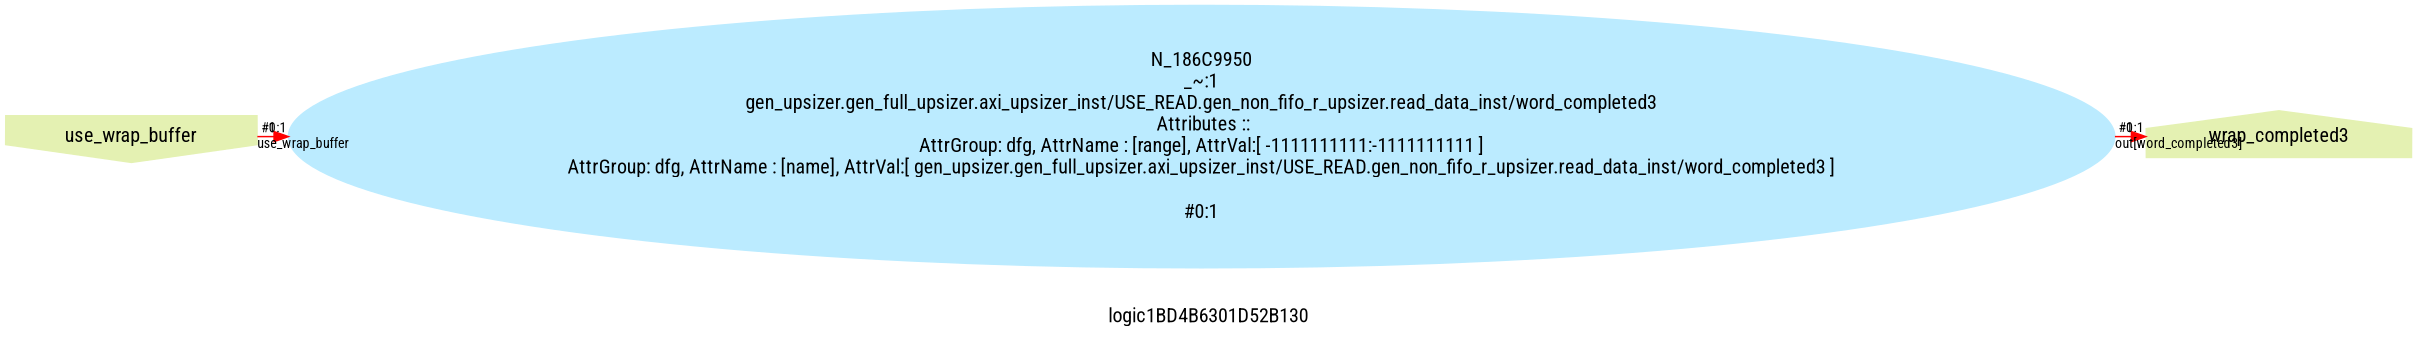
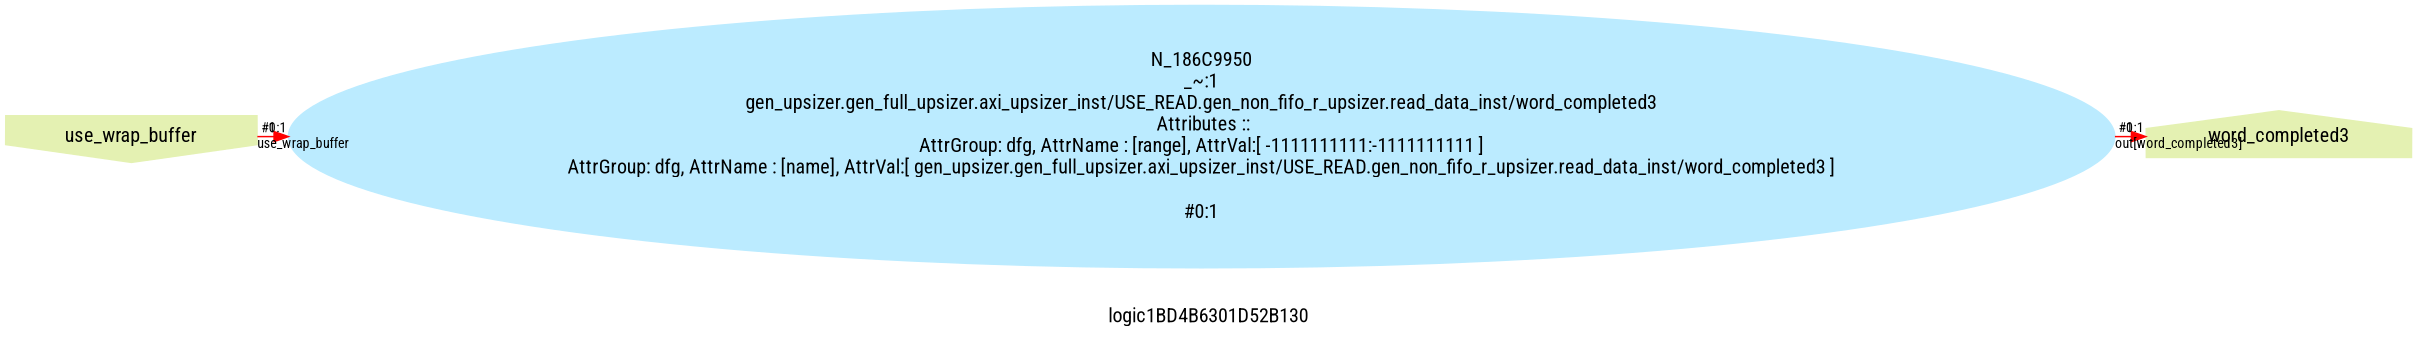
(2279, 137) -> (2279, 137)
